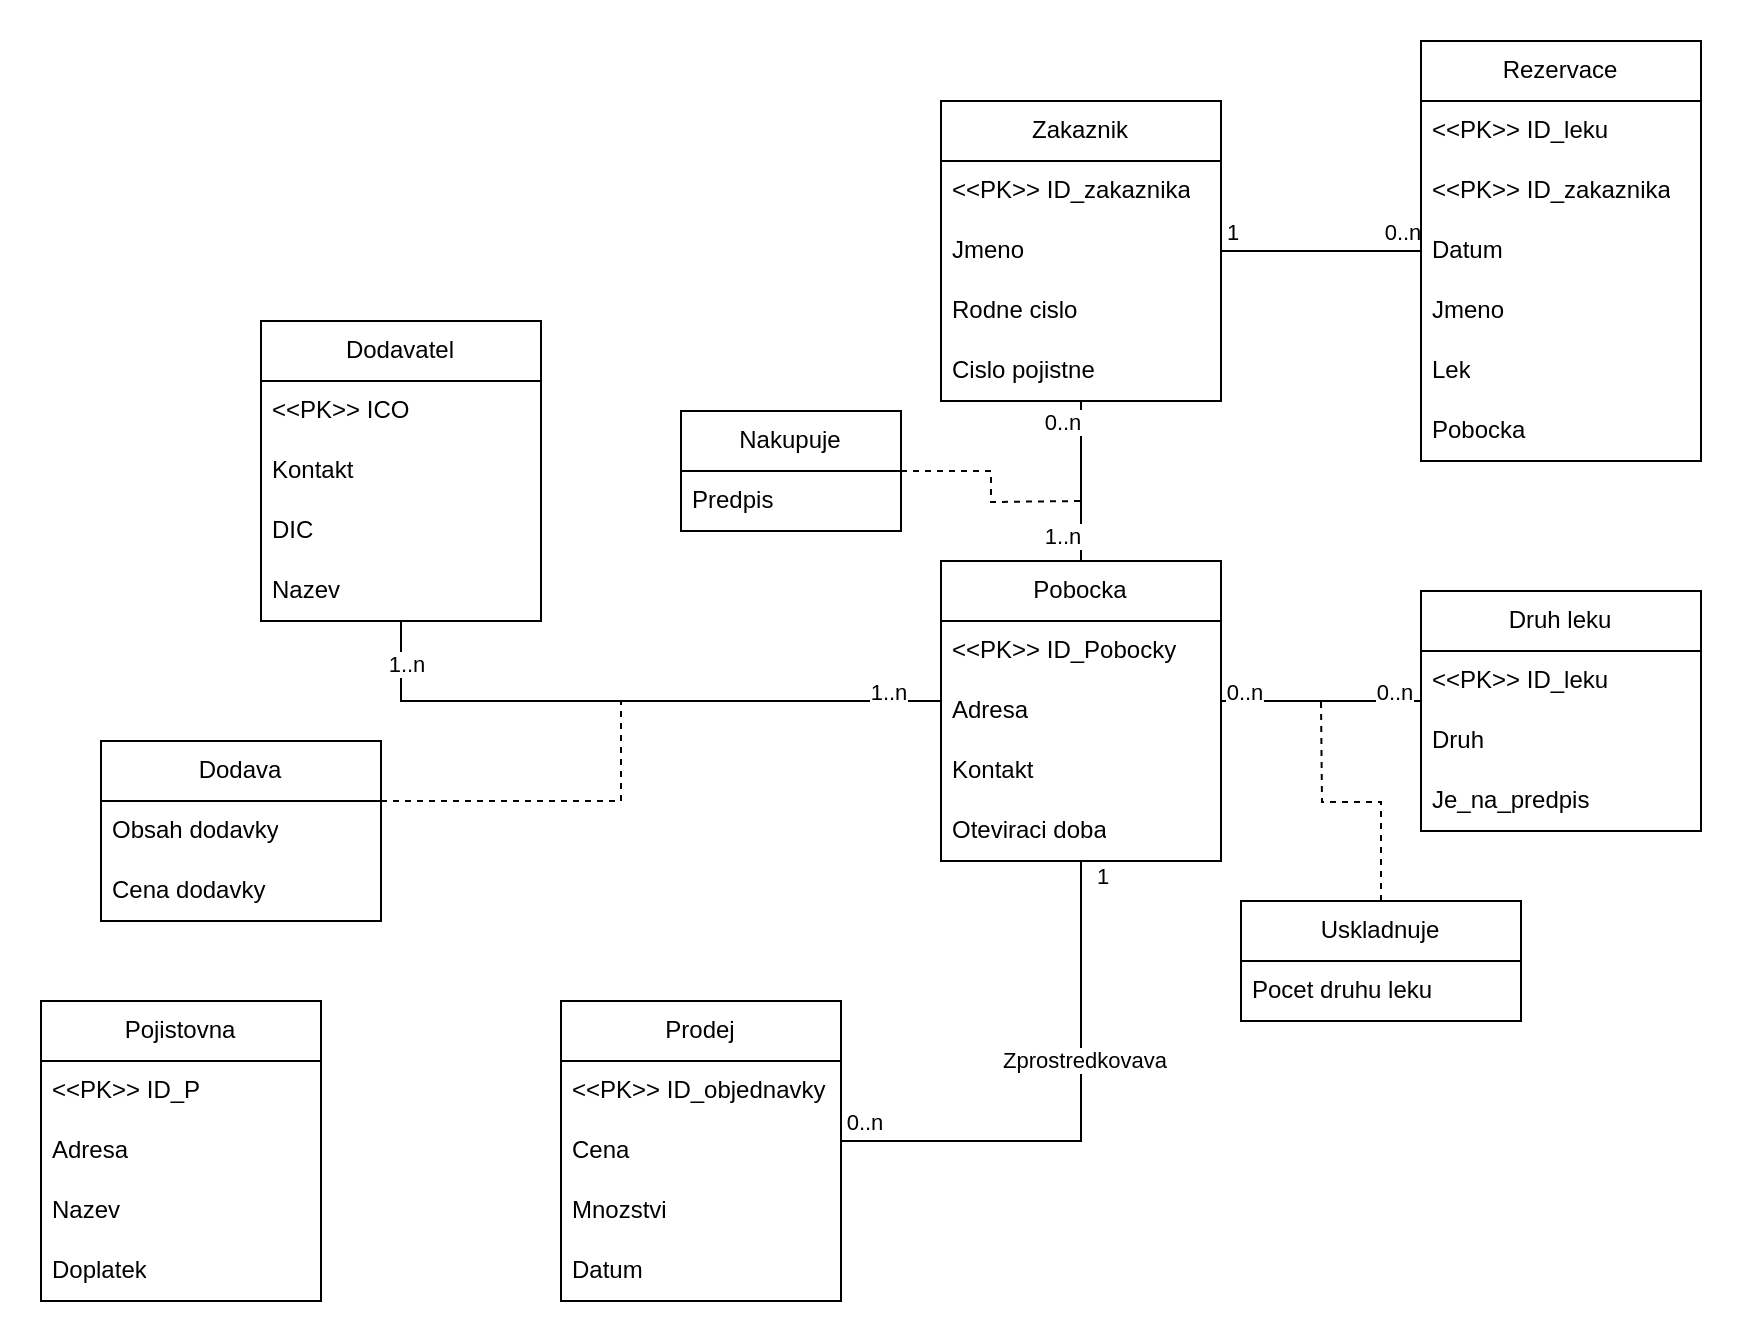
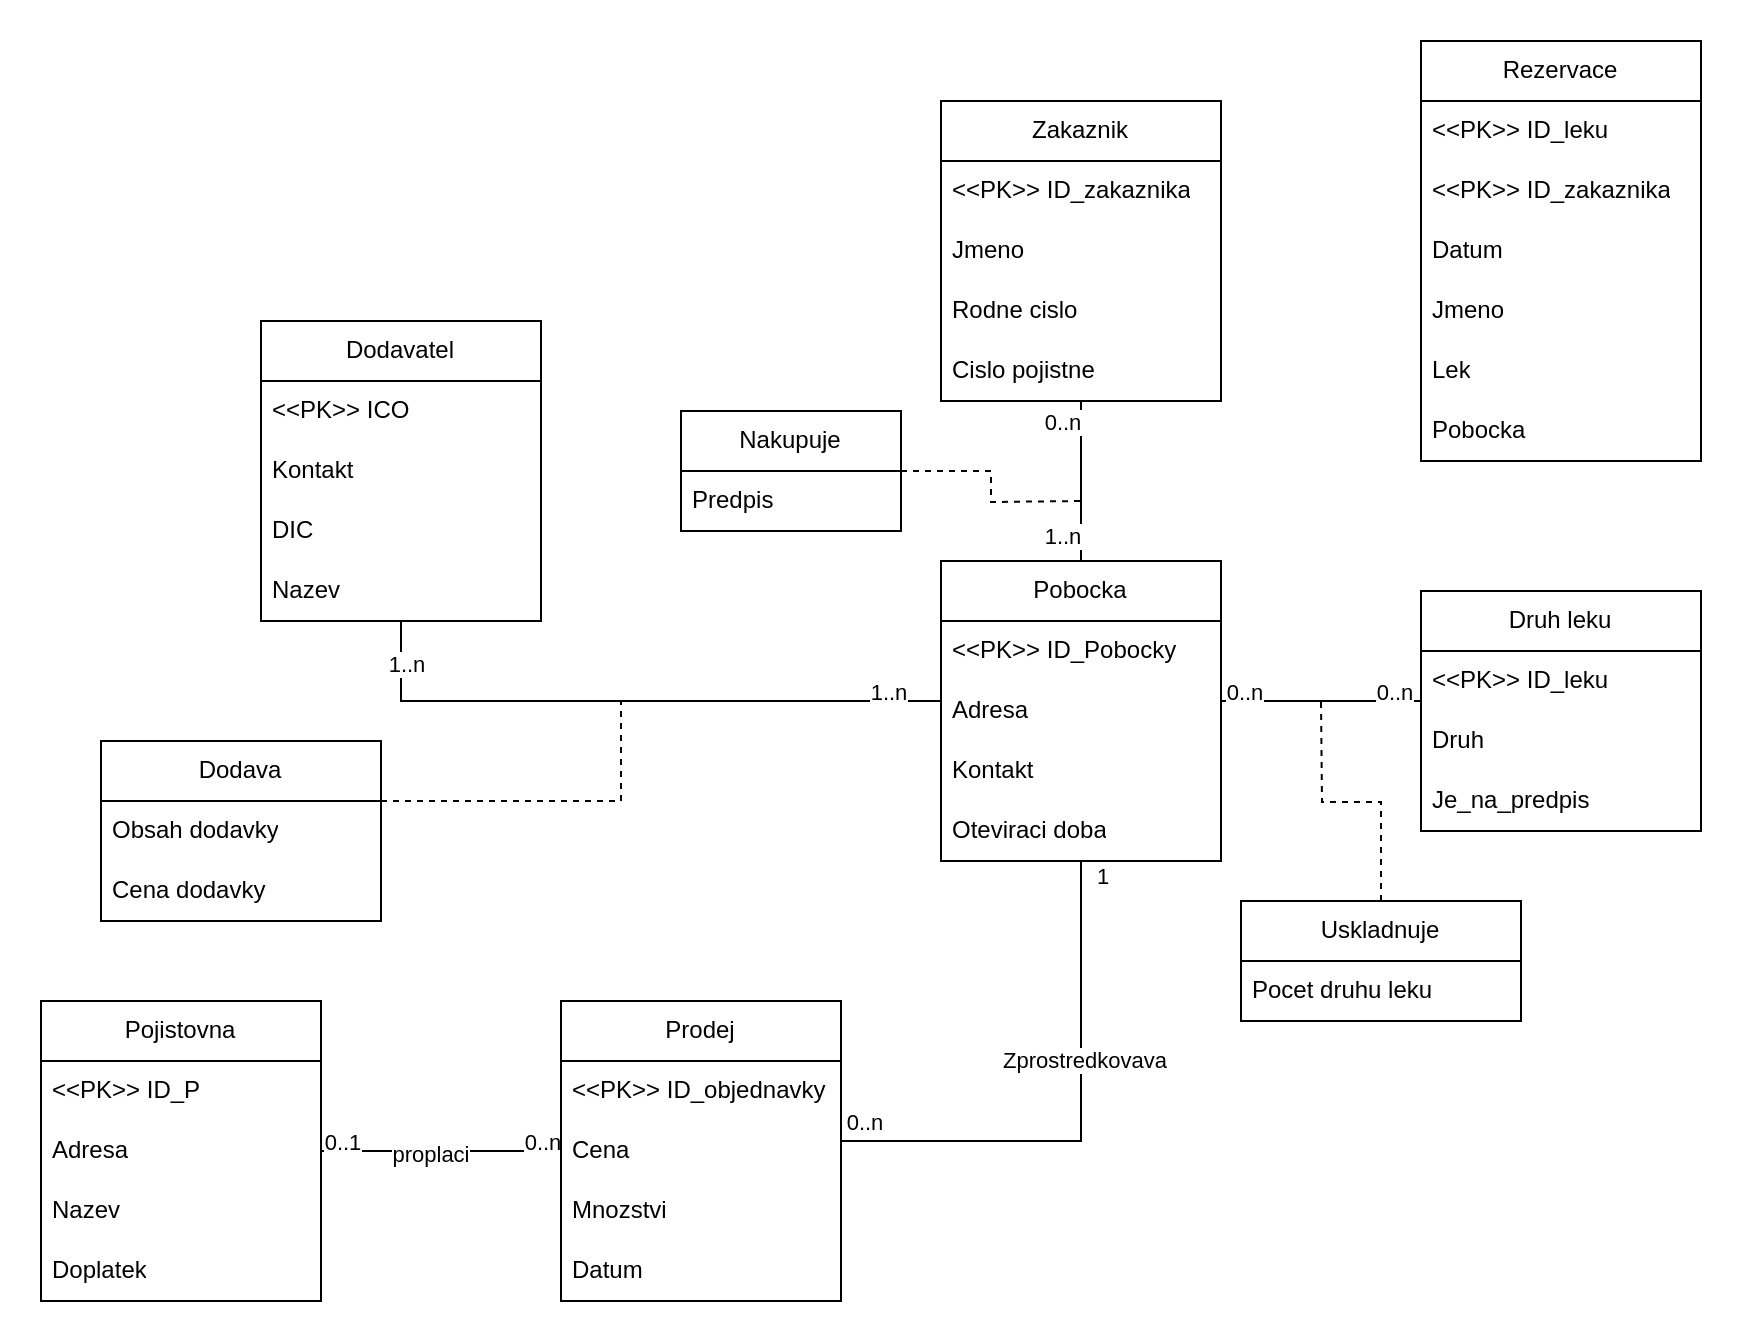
(1321, 251) -> none
none -> (441, 1151)
